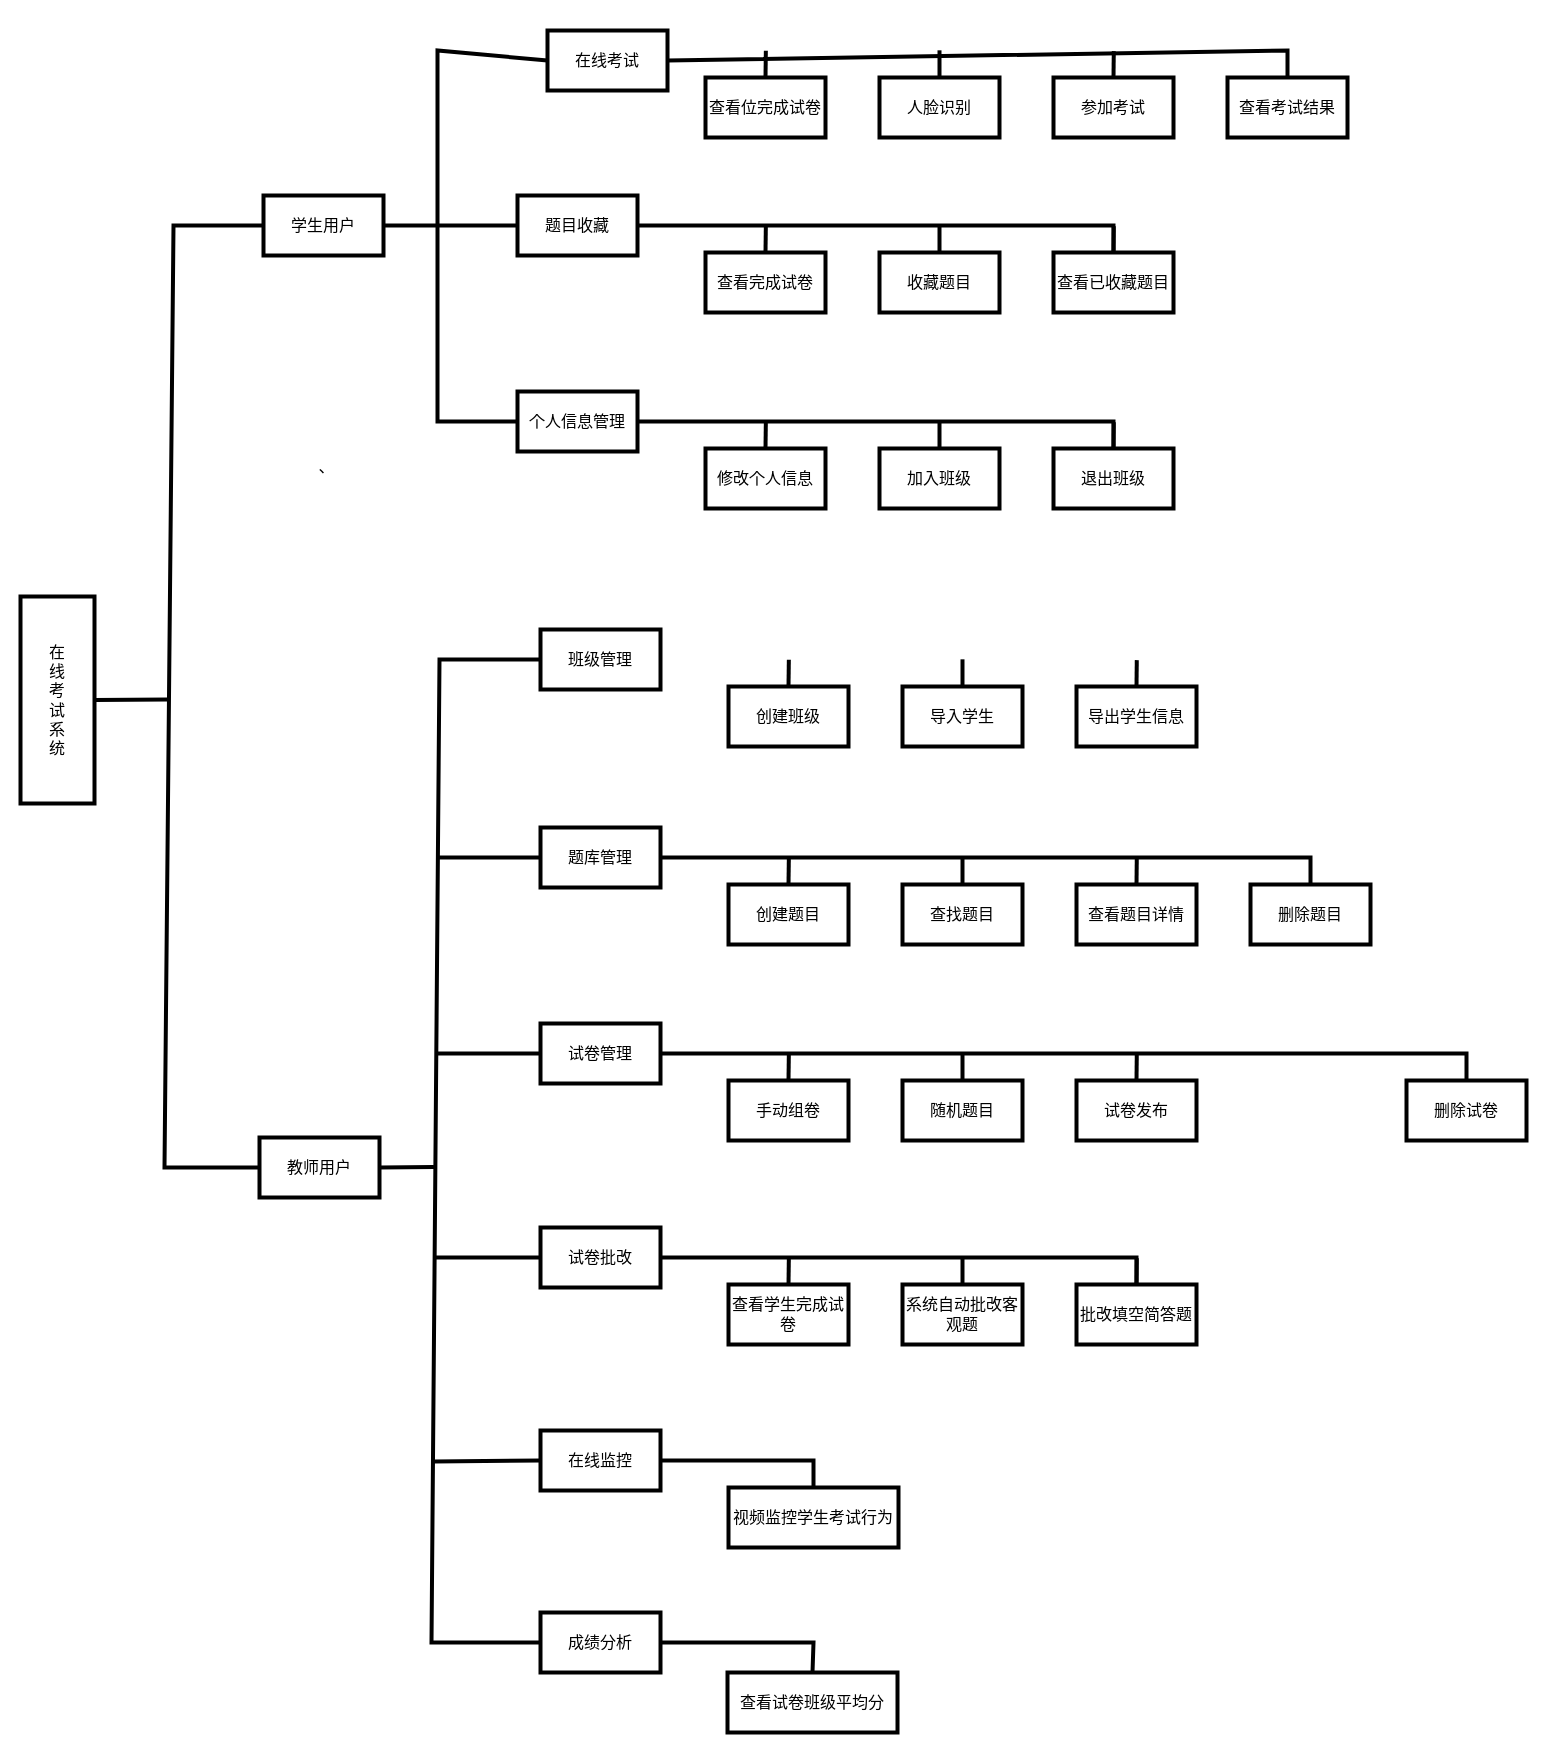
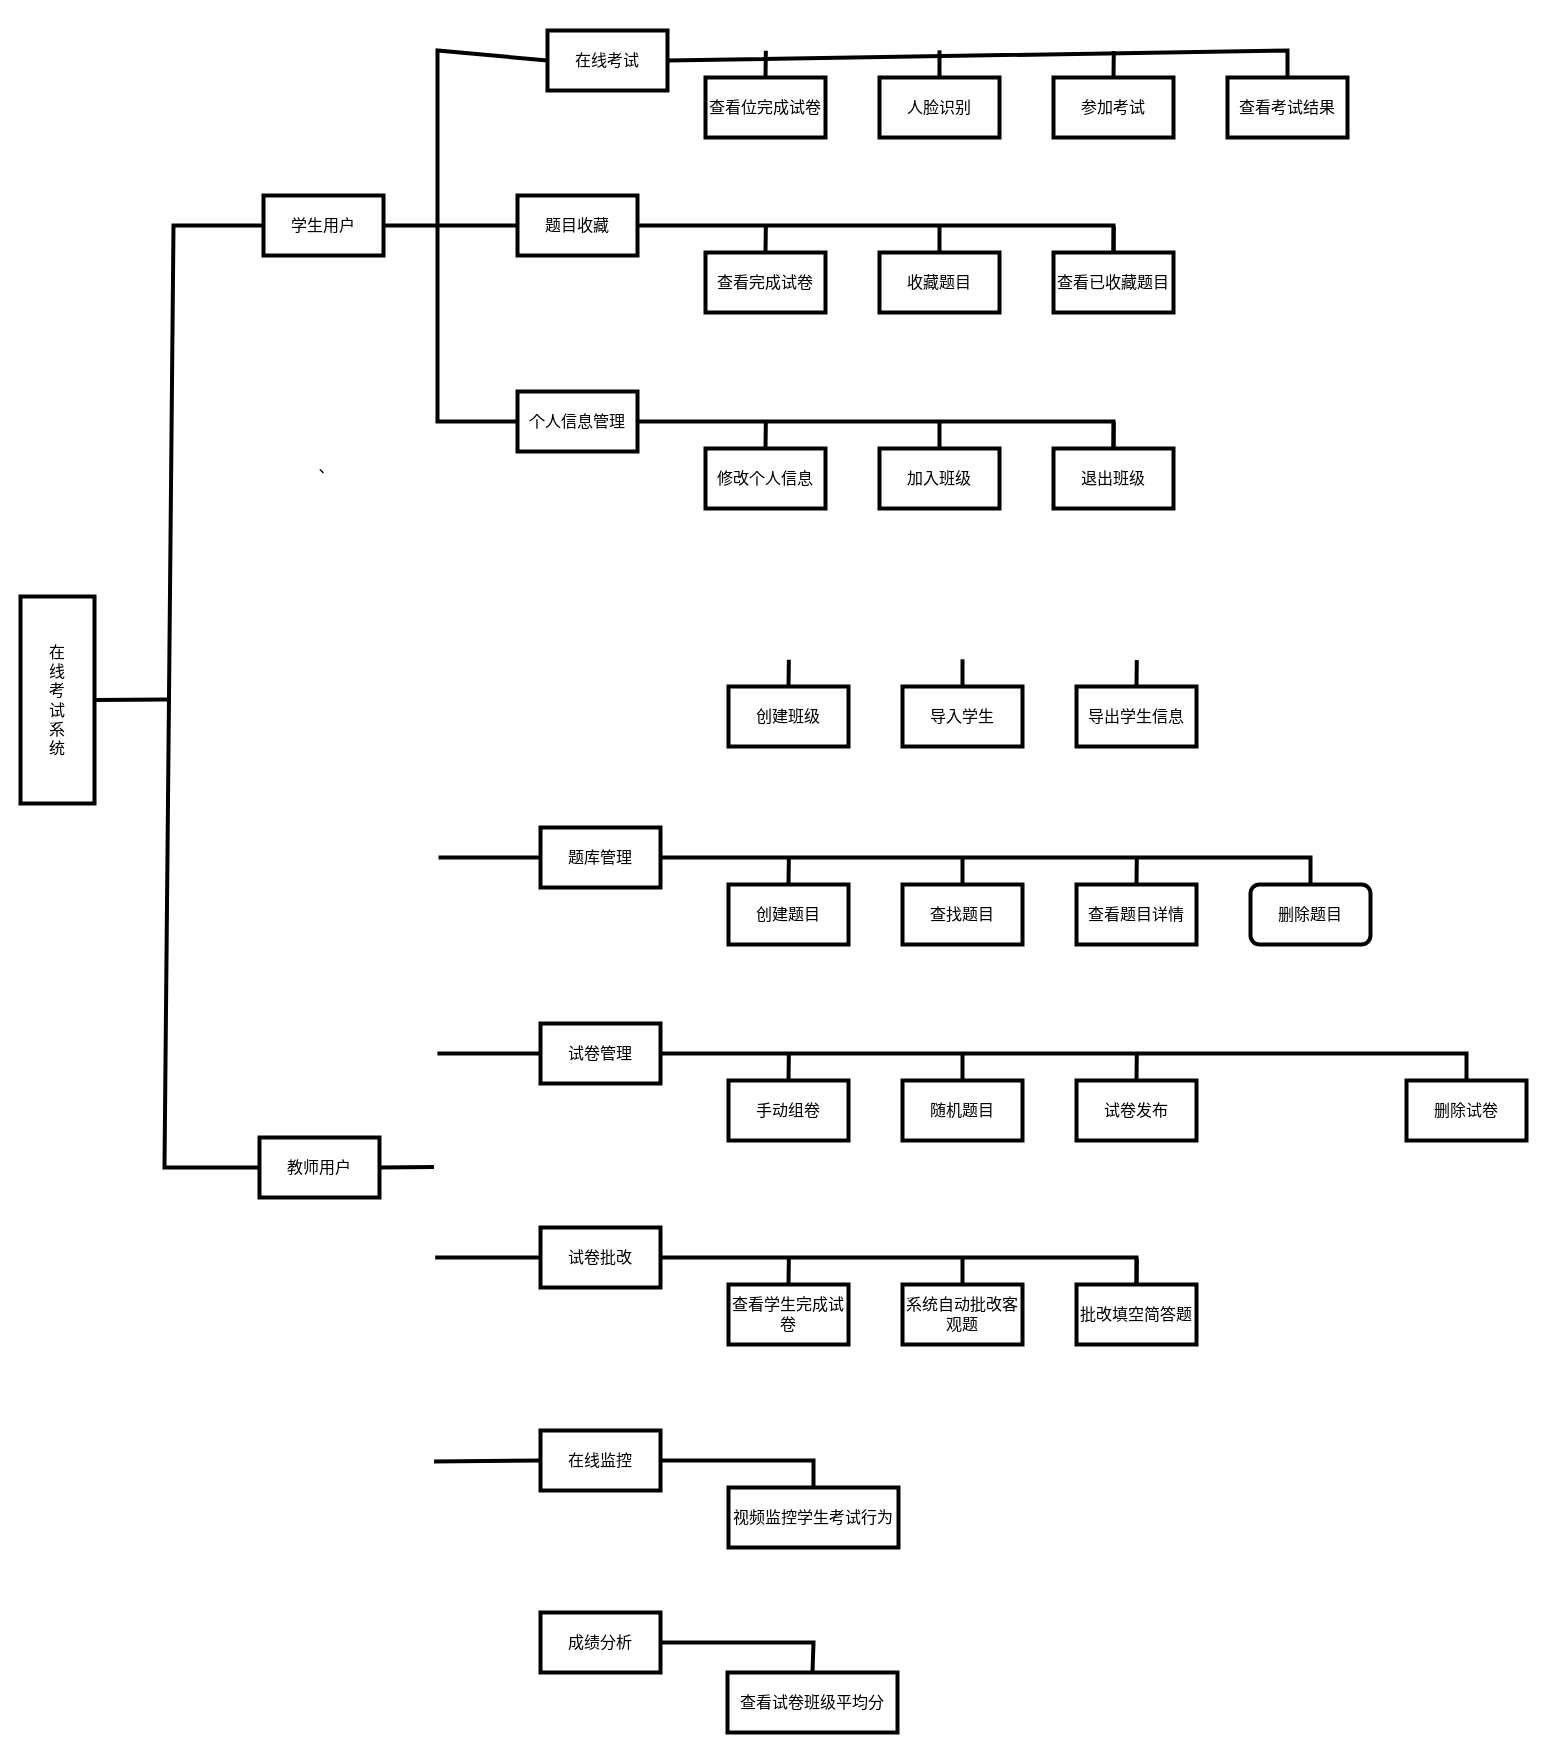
(601, 660) -> none
(1311, 915) -> (1311, 915)
(435, 1154) -> none
